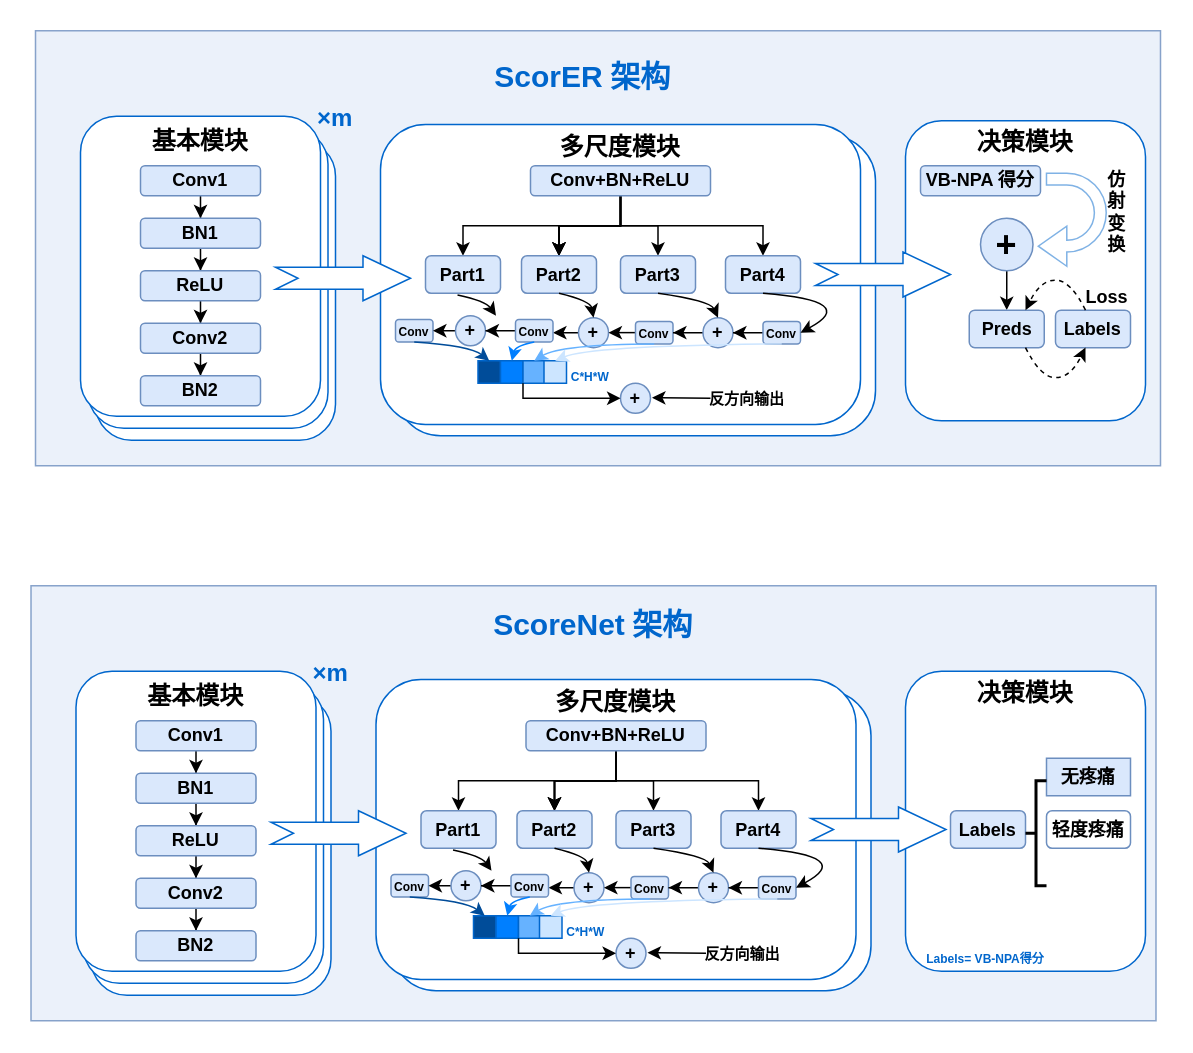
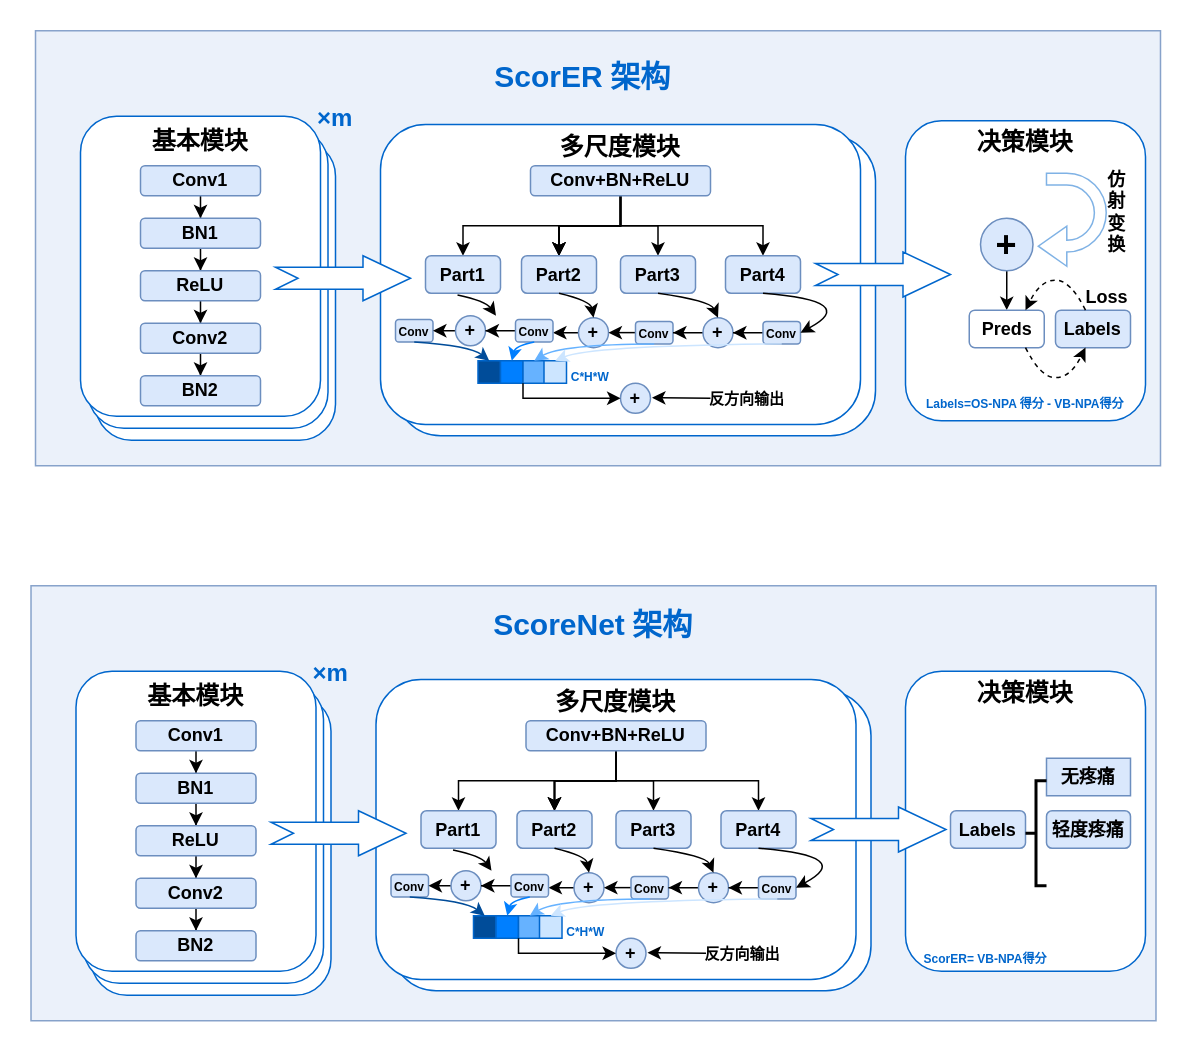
(980, 181) -> none
(1007, 329) -> (1007, 329)
none -> (1025, 402)
(1088, 830) -> (1088, 830)
(986, 958) -> (986, 958)
